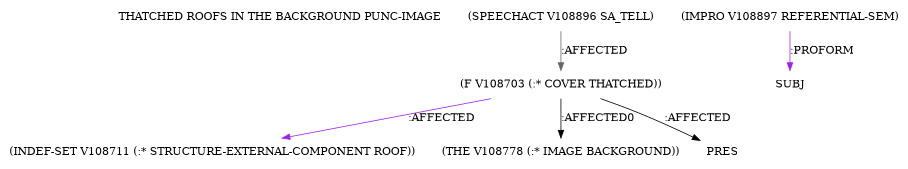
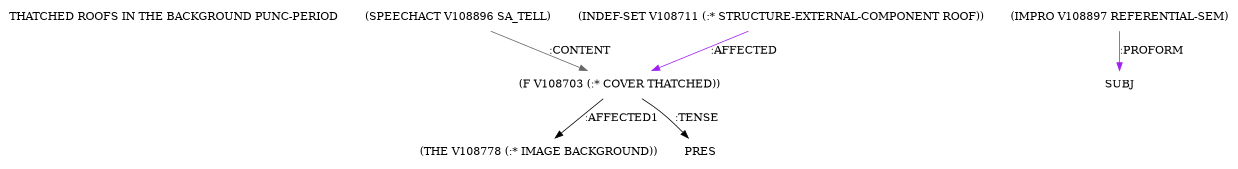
(280, 17) -> (174, 17)
(594, 51) -> (580, 51)
(391, 118) -> (704, 49)
(598, 118) -> (621, 118)
(698, 118) -> (697, 118)
